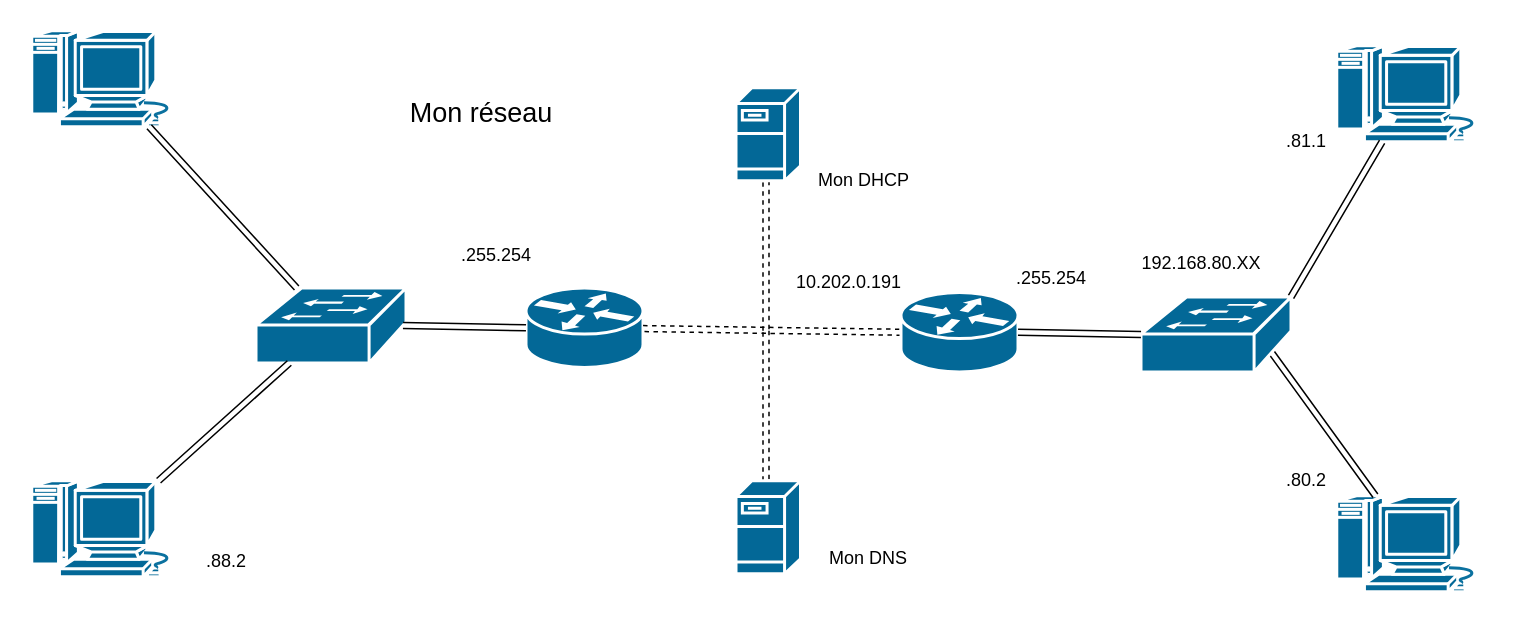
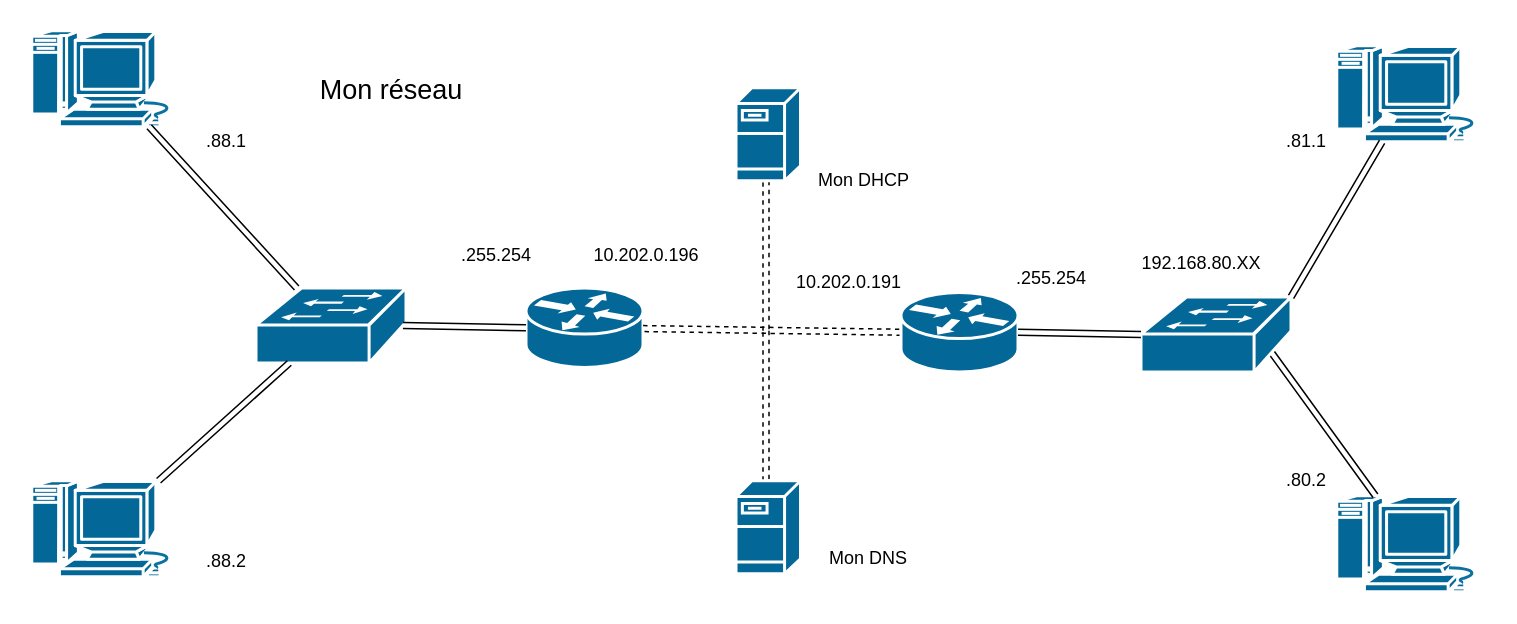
(481, 113) -> (391, 91)
none -> (226, 142)
none -> (646, 256)
